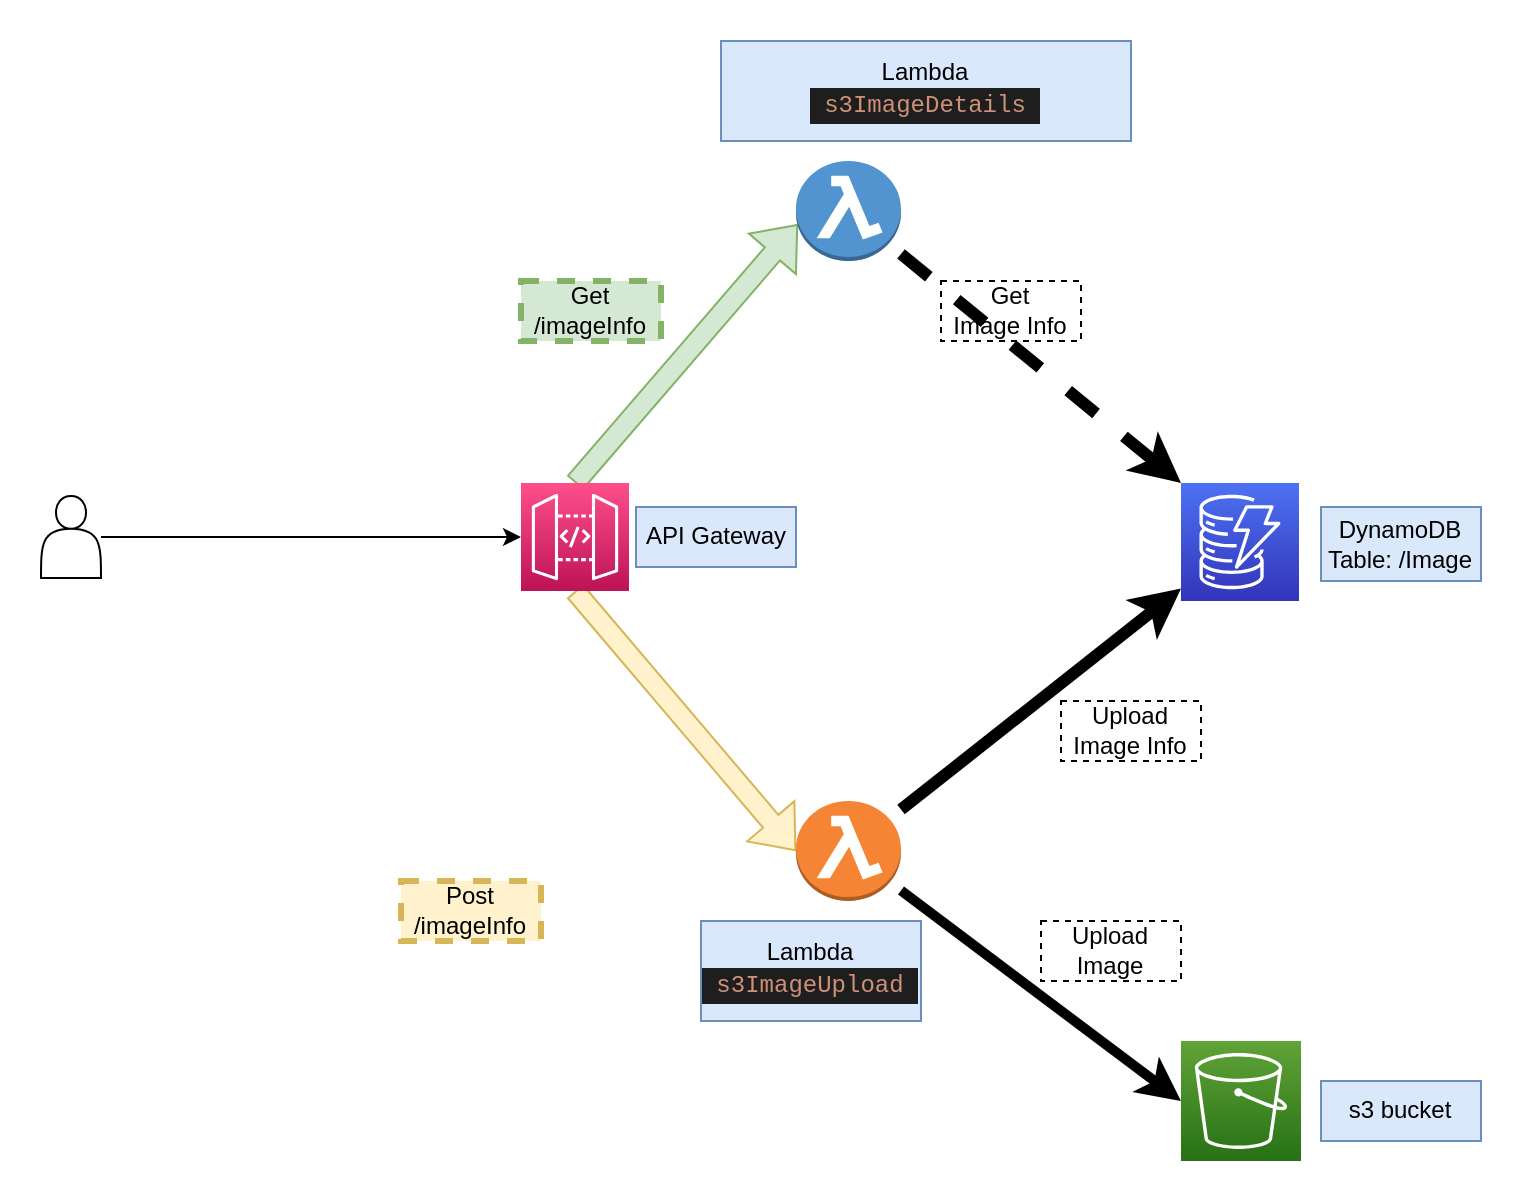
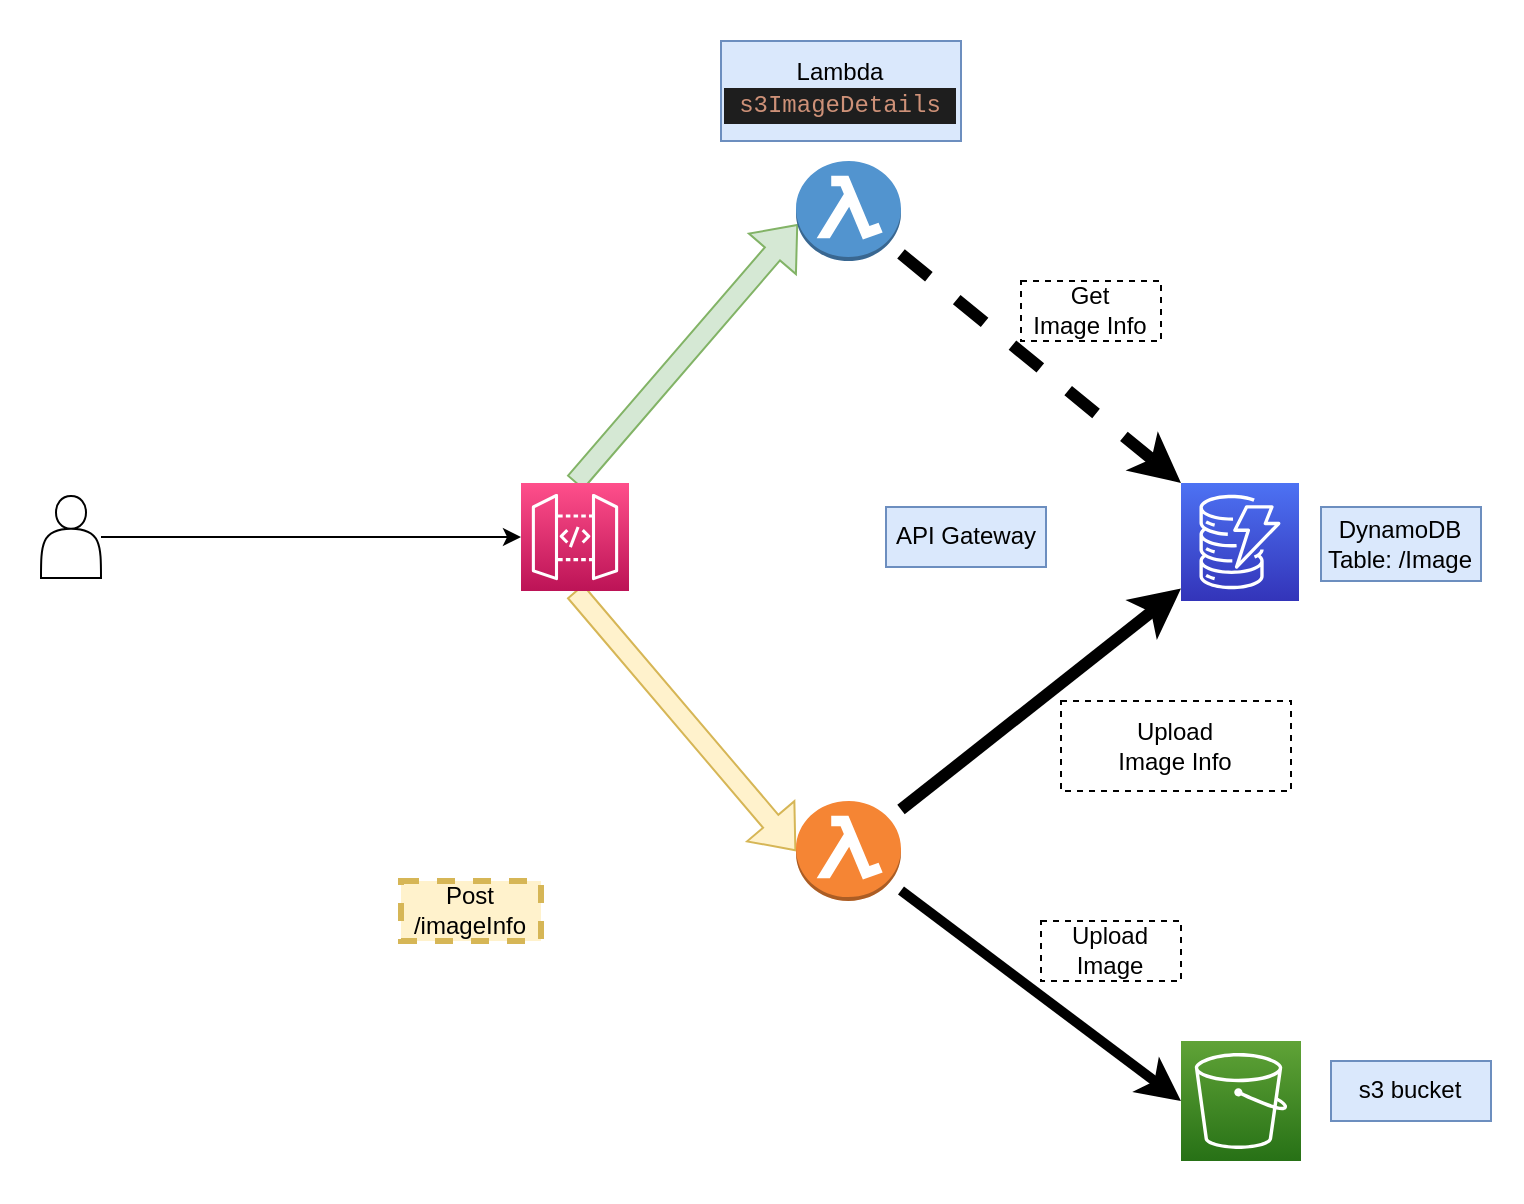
(926, 91) -> (841, 91)
(591, 311) -> none
(1011, 311) -> (1091, 311)
(716, 537) -> (966, 537)
(1131, 731) -> (1176, 746)
(811, 971) -> none
(1401, 1111) -> (1411, 1091)
